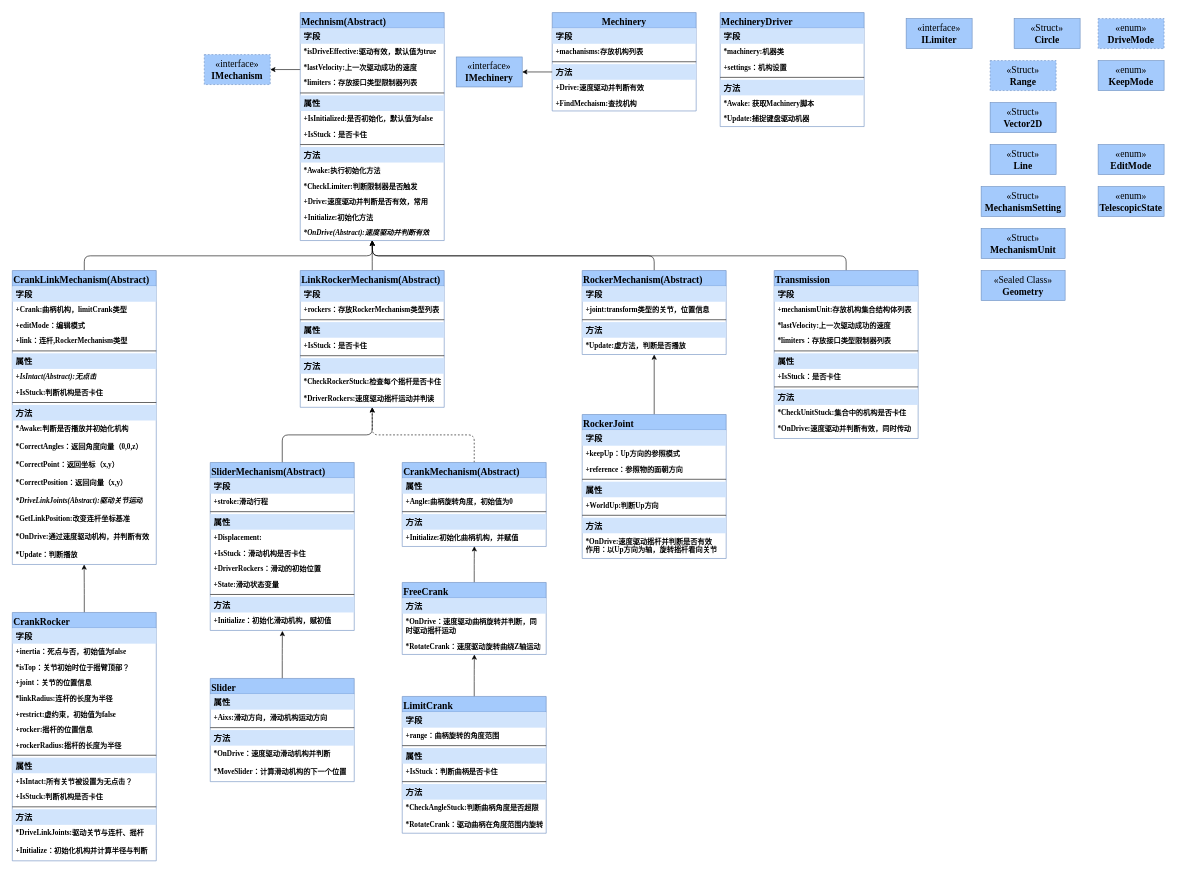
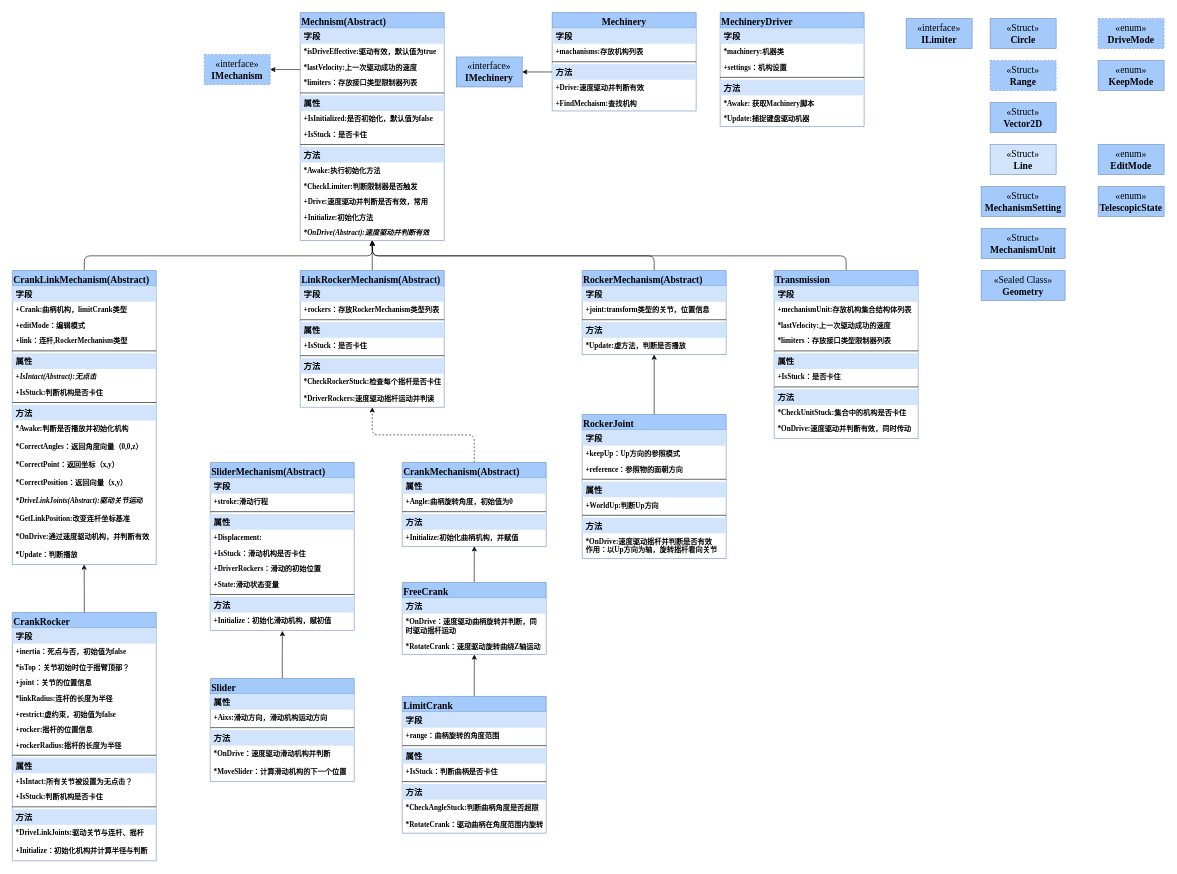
(1047, 33) -> (1023, 33)
(1023, 159) -> (1023, 159)
(314, 435) -> none
